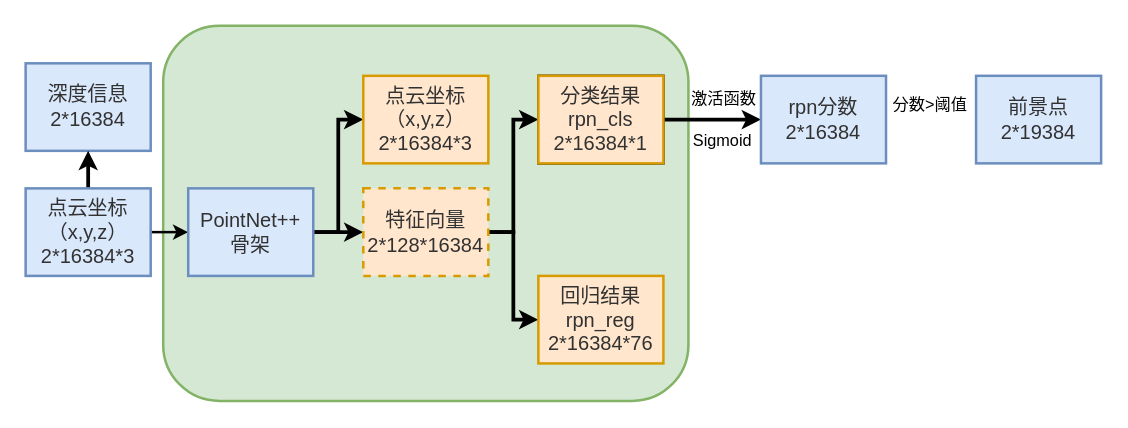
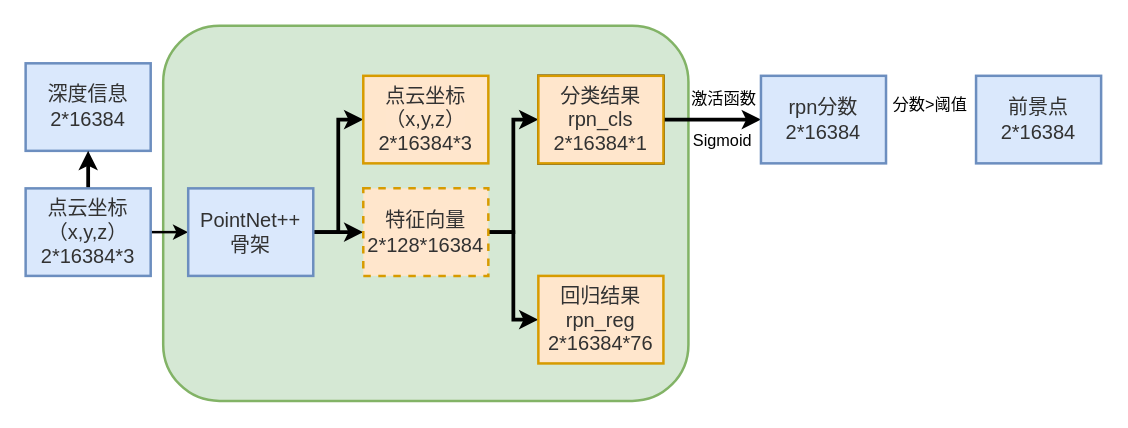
(1038, 119) -> (1038, 119)
